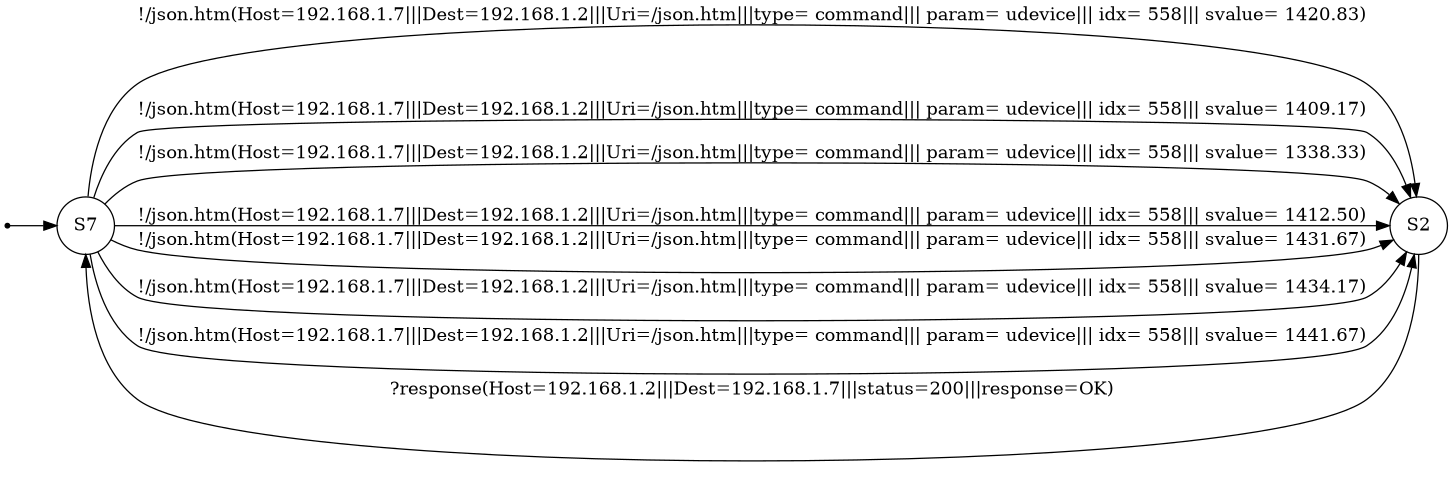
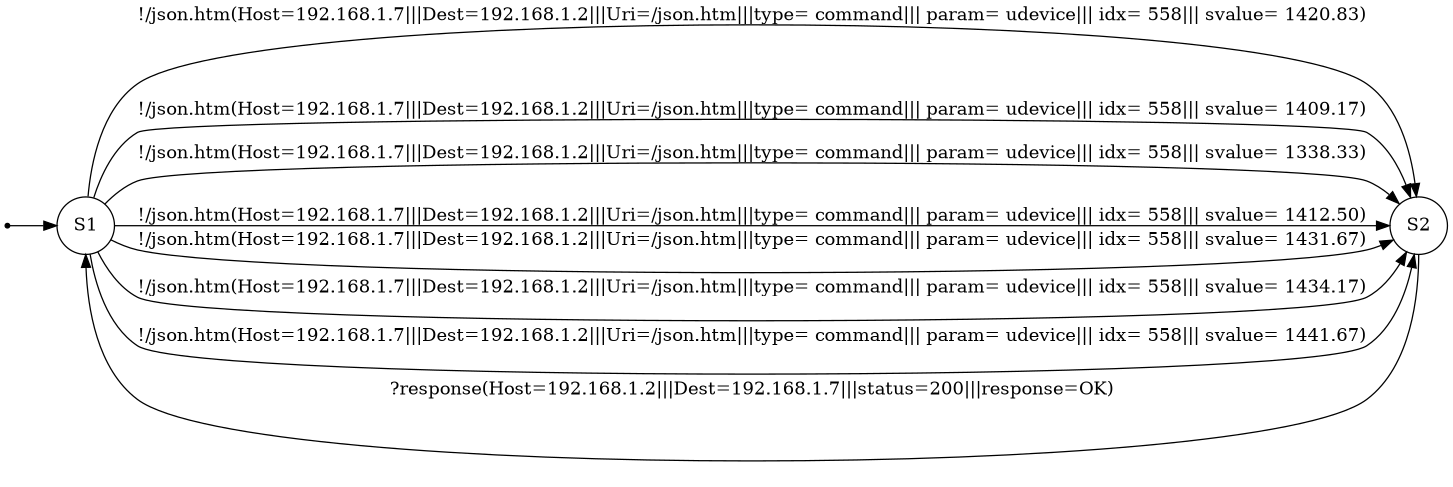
(86, 226) -> (86, 226)
